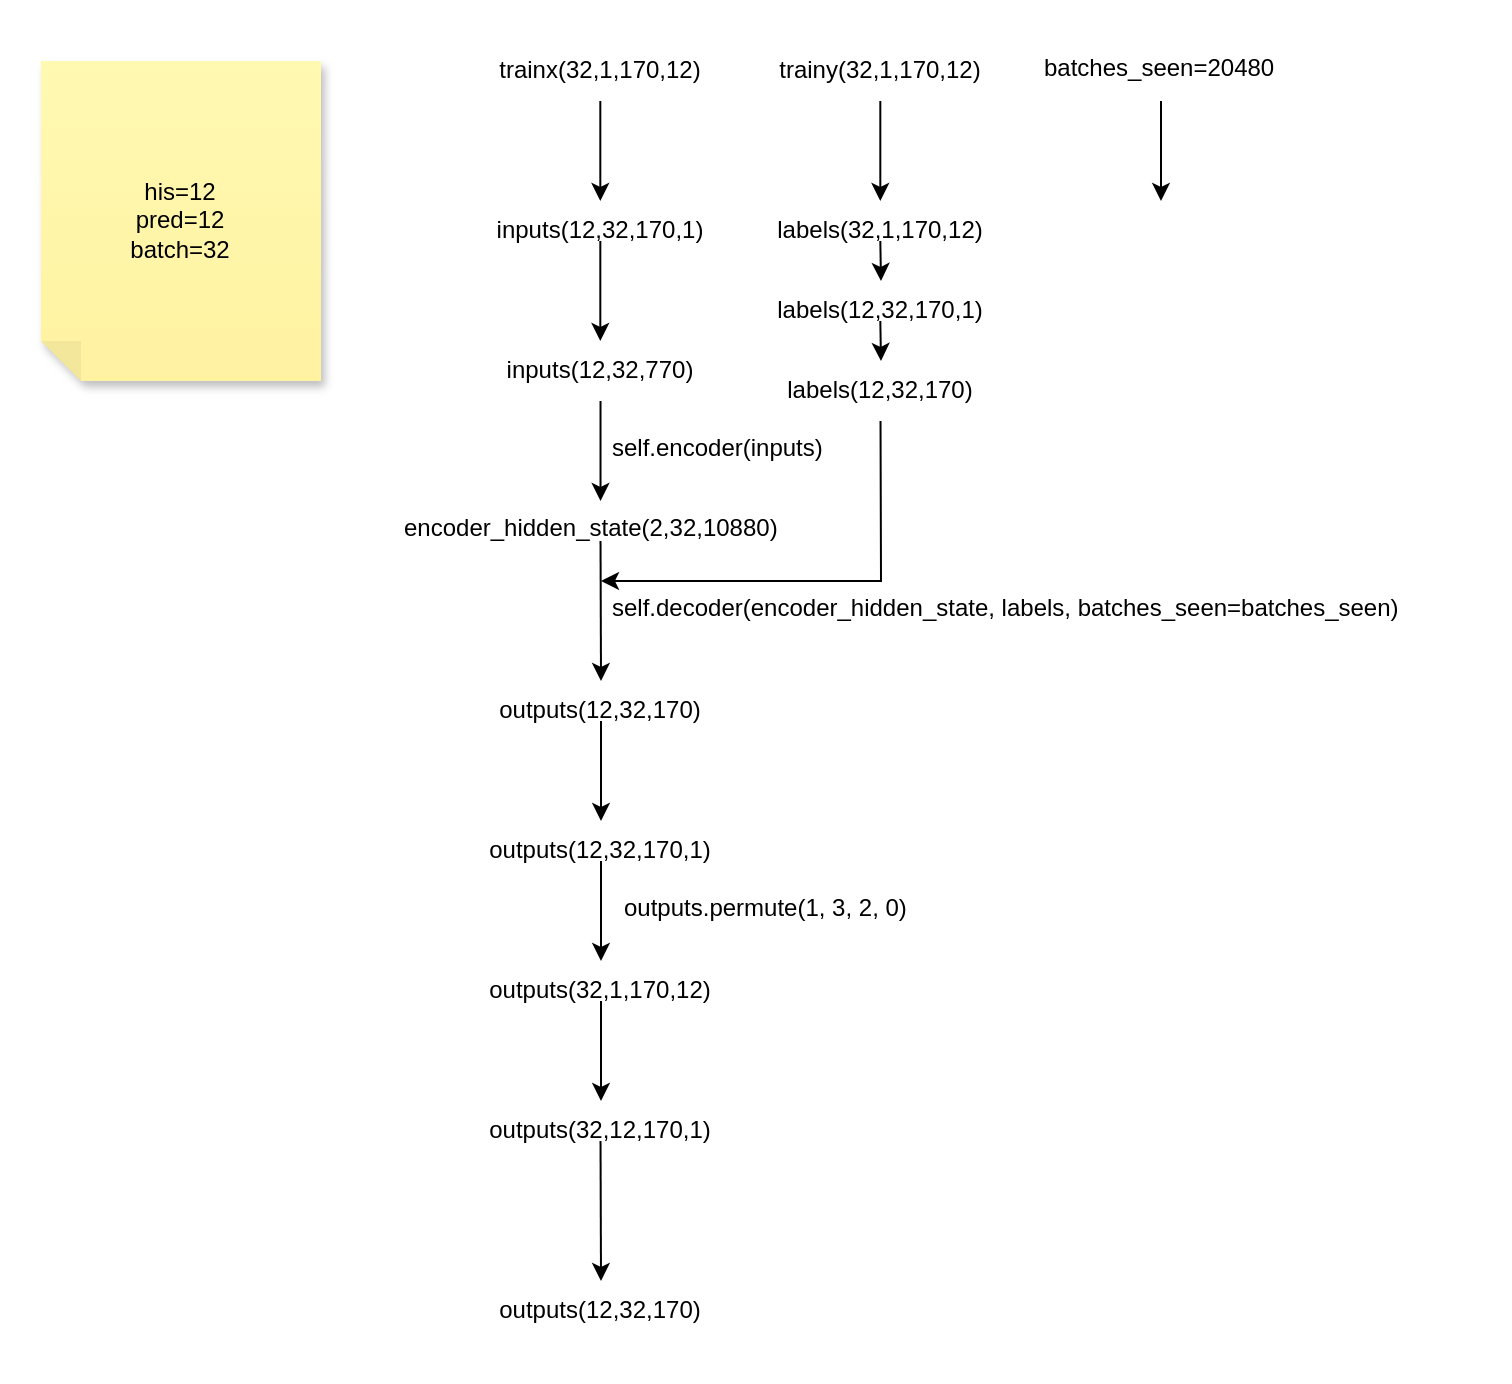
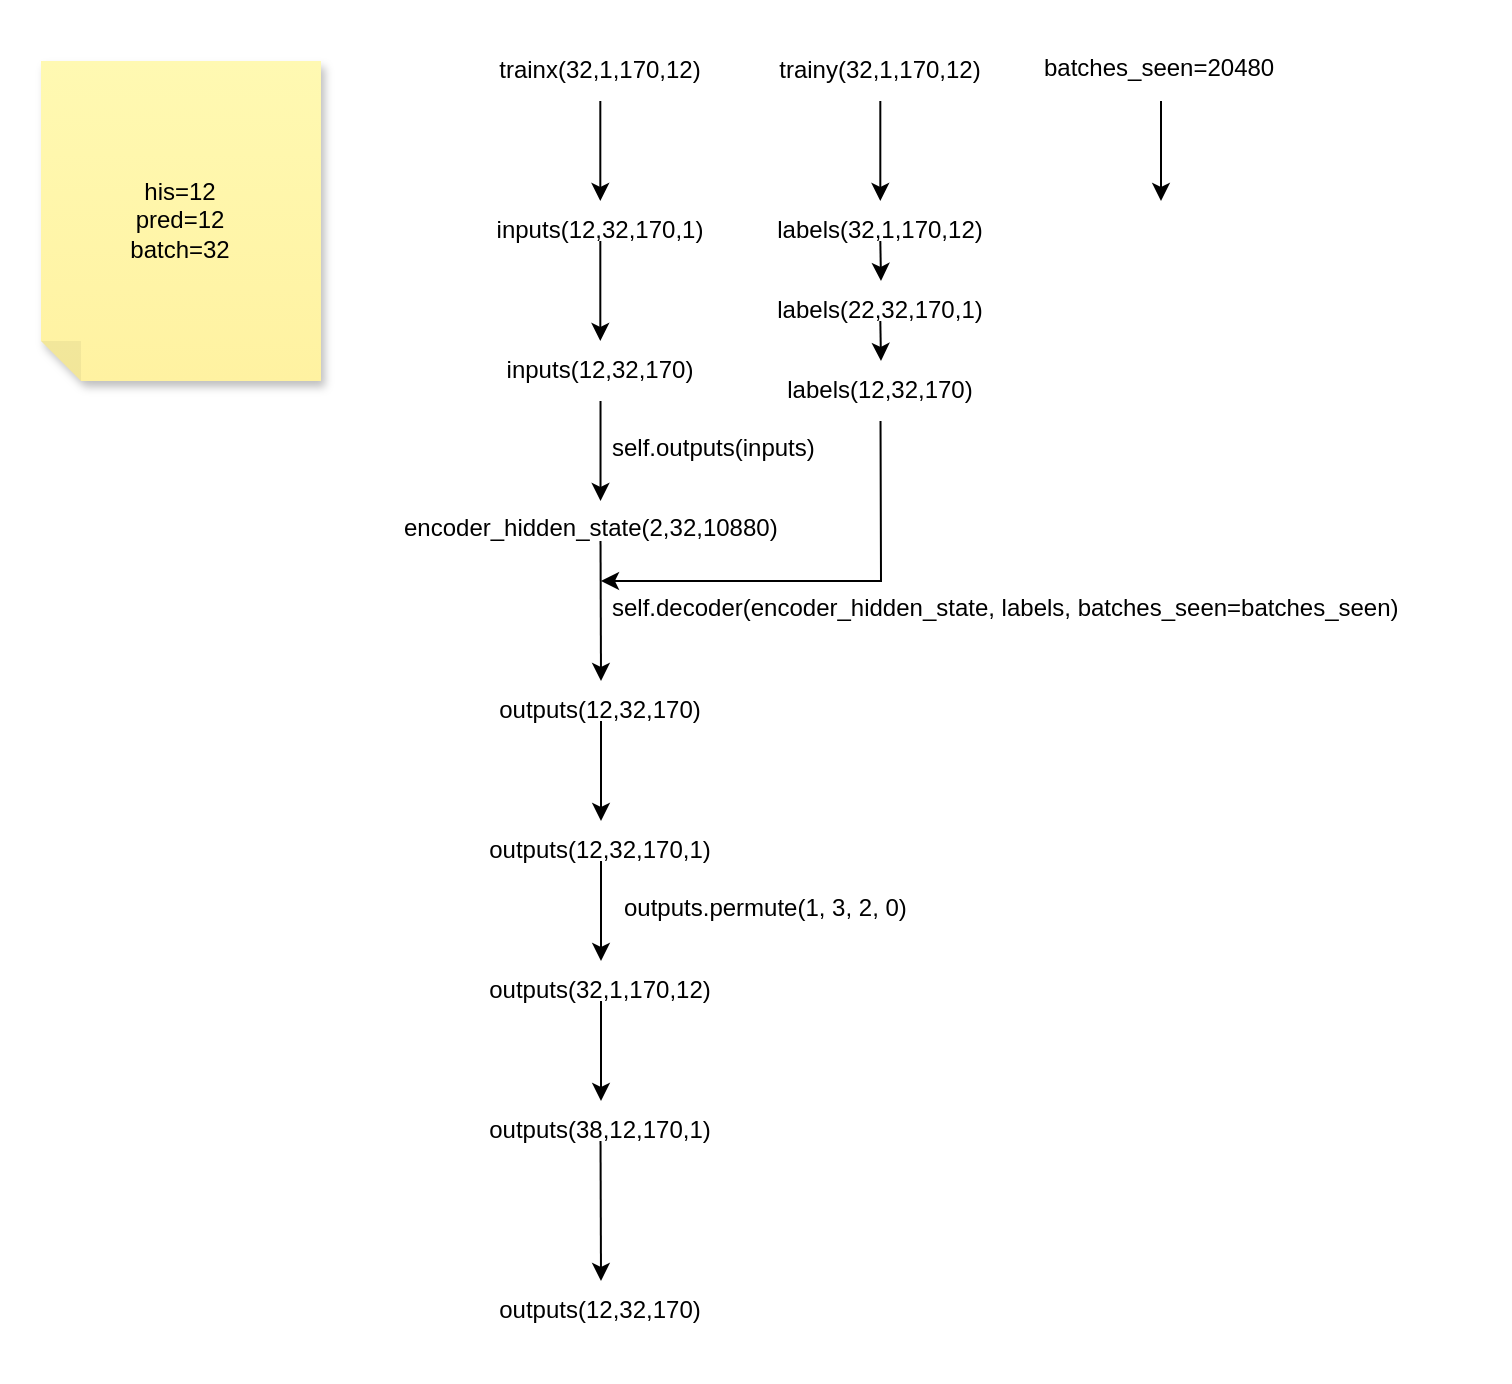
(881, 311) -> (881, 311)
(601, 371) -> (601, 371)
(738, 449) -> (738, 449)
(601, 1131) -> (601, 1131)
